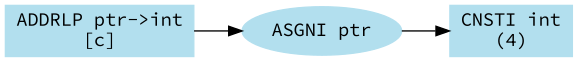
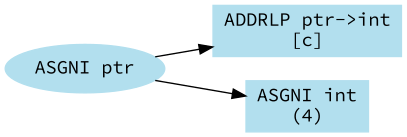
(211, 31) -> (177, 53)
(511, 31) -> (307, 106)
